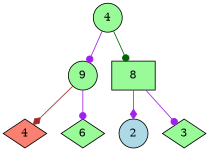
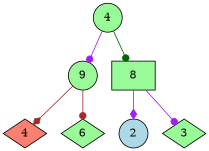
(83, 101) -> (83, 101)
